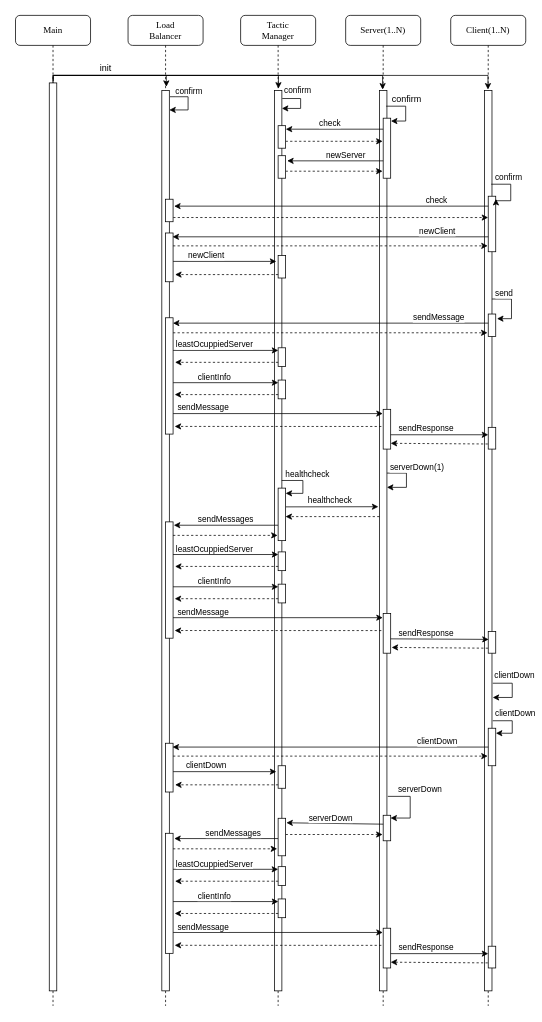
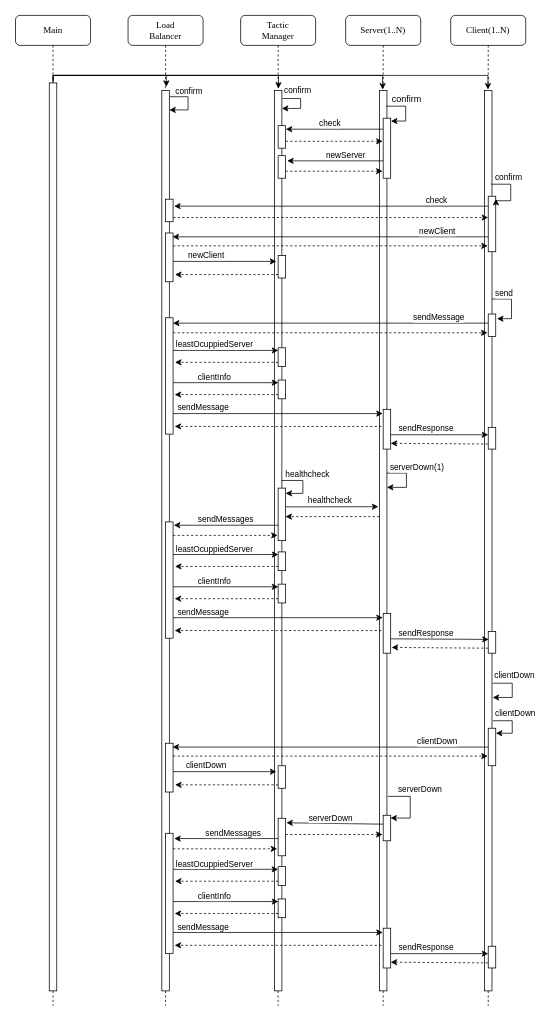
(105, 68) -> none
